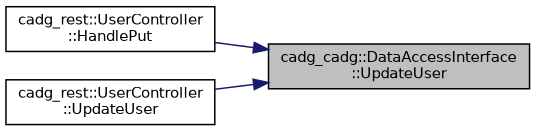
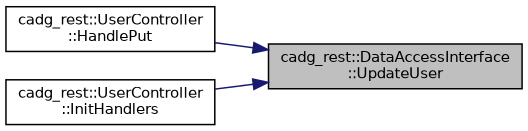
(399, 66) -> (395, 66)
(110, 102) -> (110, 102)
